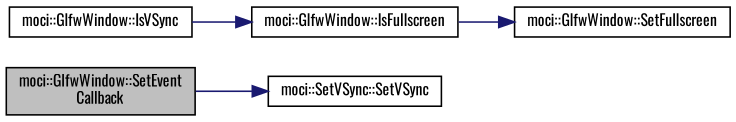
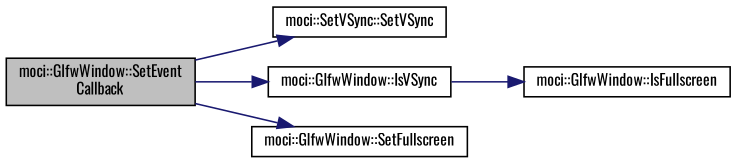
(478, 22) -> (236, 113)
none -> (224, 82)
